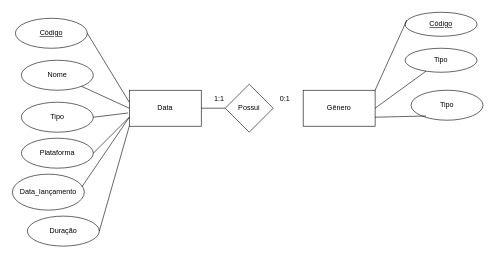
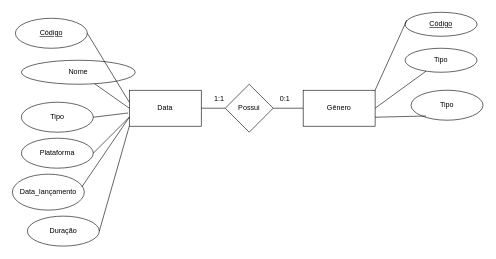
(57, 75) -> (78, 72)
none -> (288, 108)
